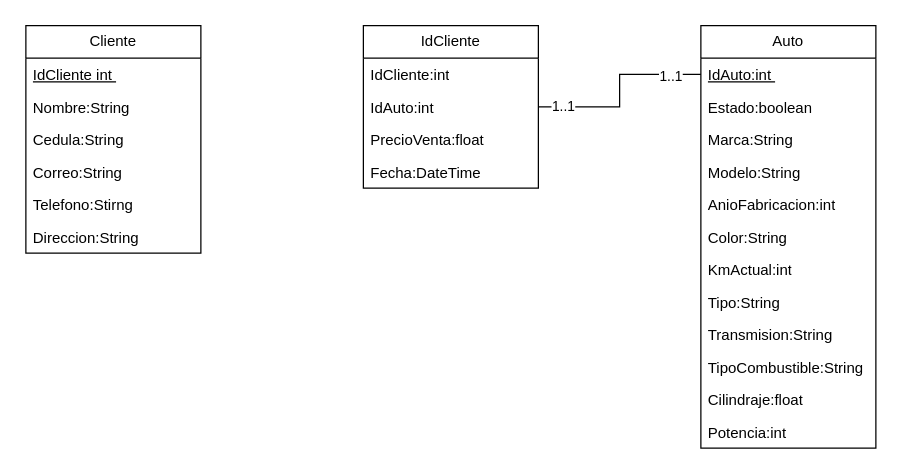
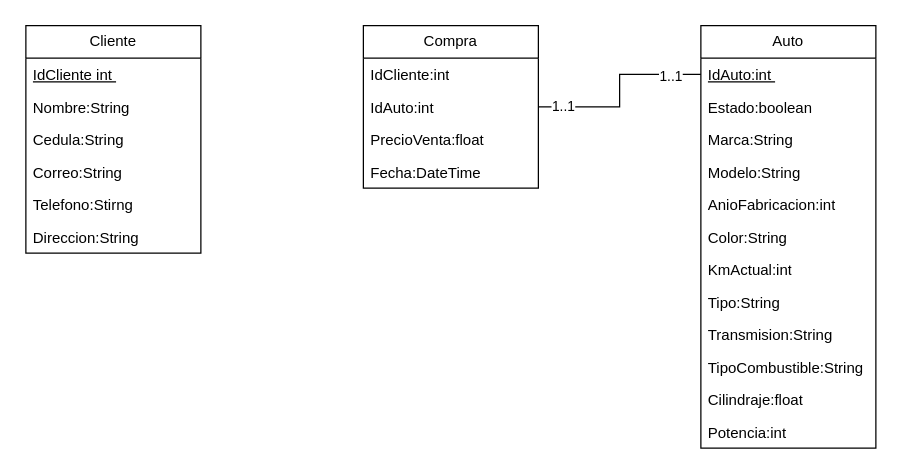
(451, 42) -> (451, 42)
